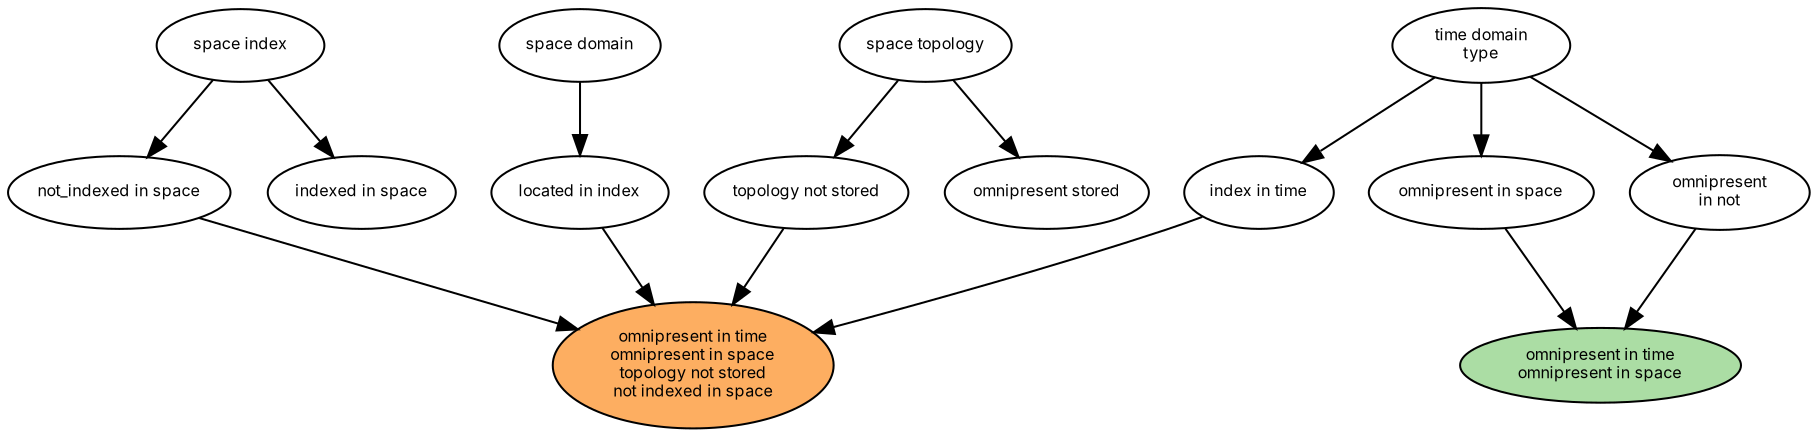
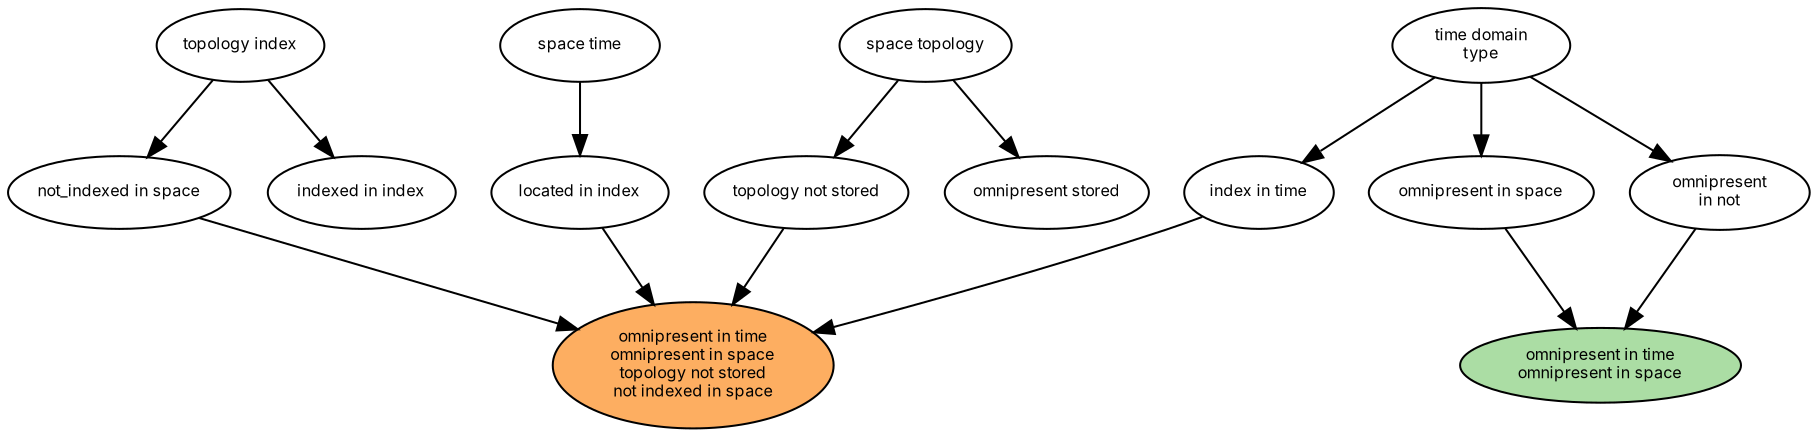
(241, 45) -> (241, 45)
(580, 45) -> (580, 45)
(362, 193) -> (362, 193)
